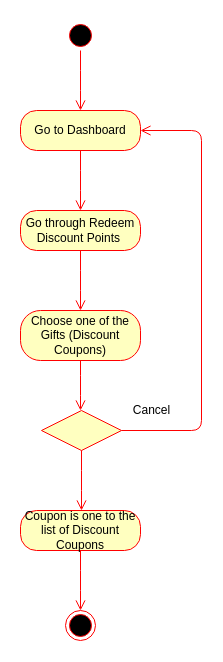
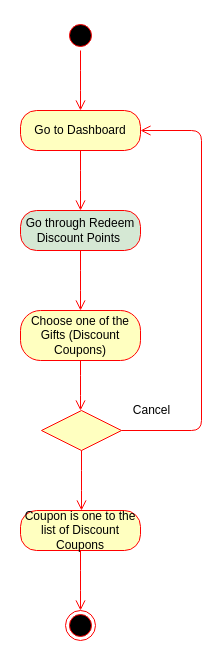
(81, 231) -> (81, 231)
